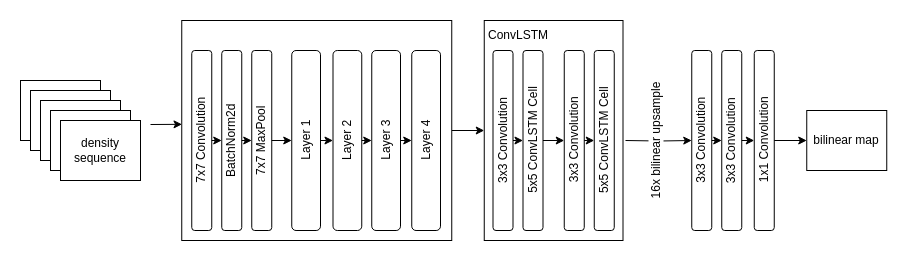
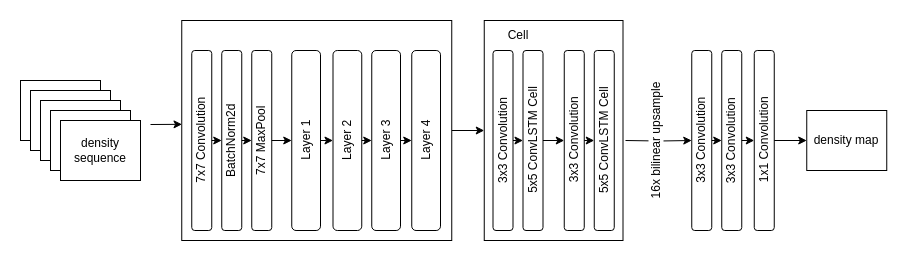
(519, 36) -> (519, 36)
(847, 141) -> (847, 141)
